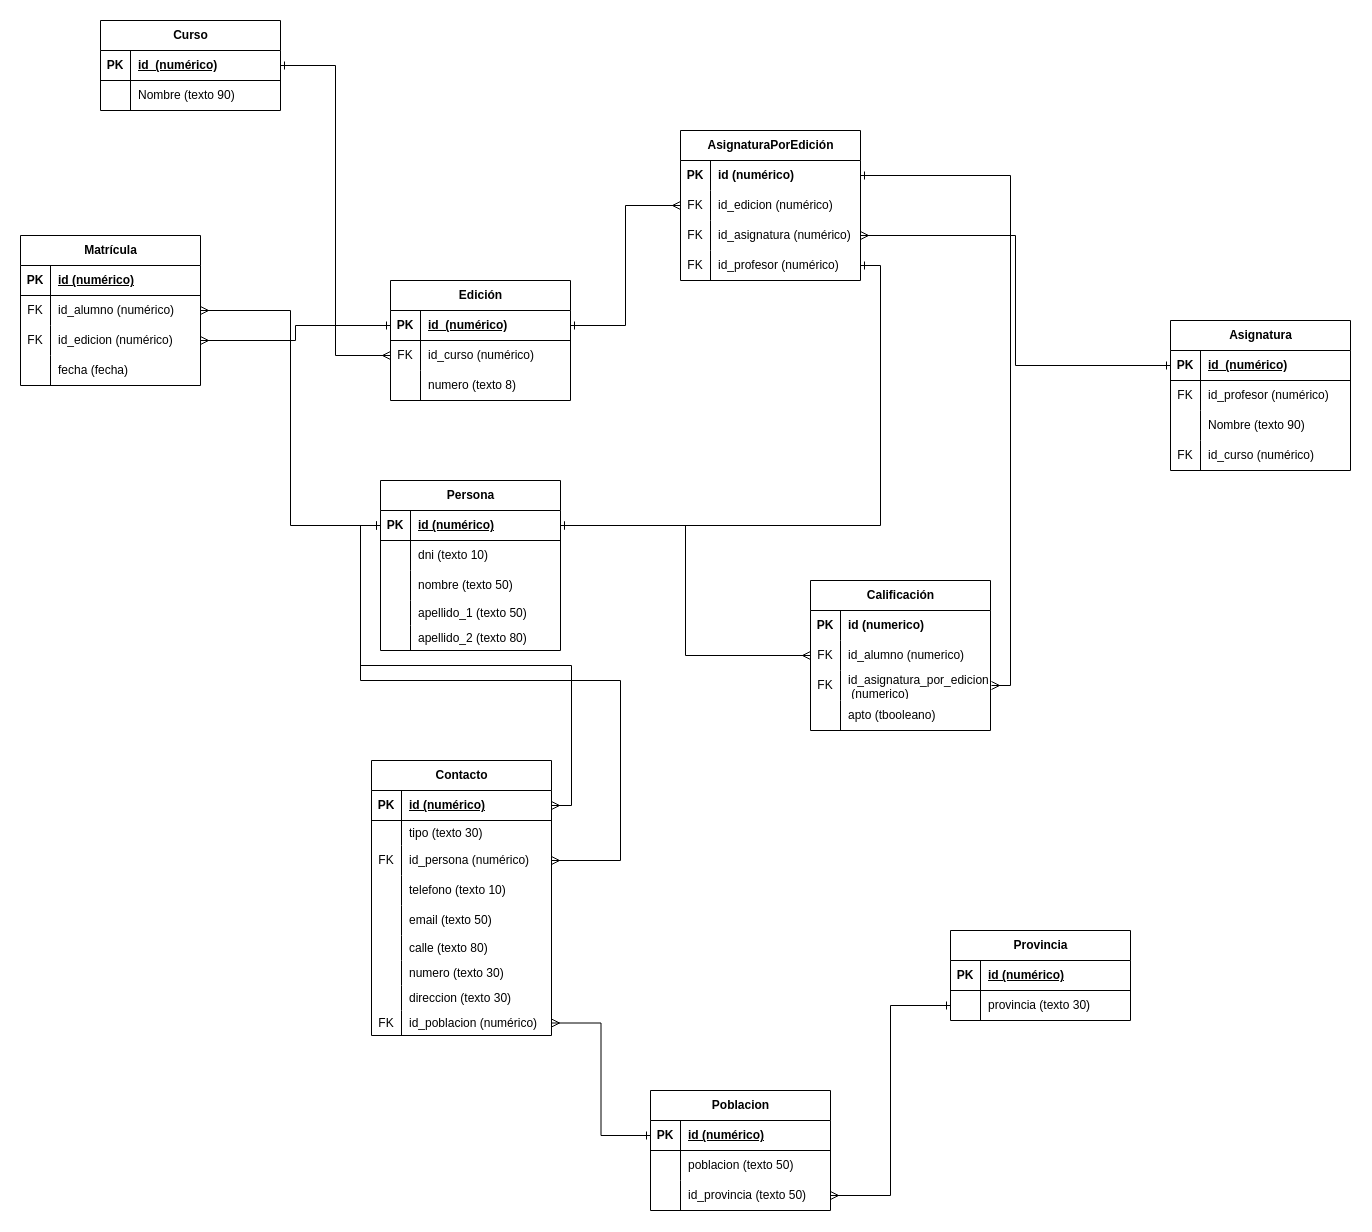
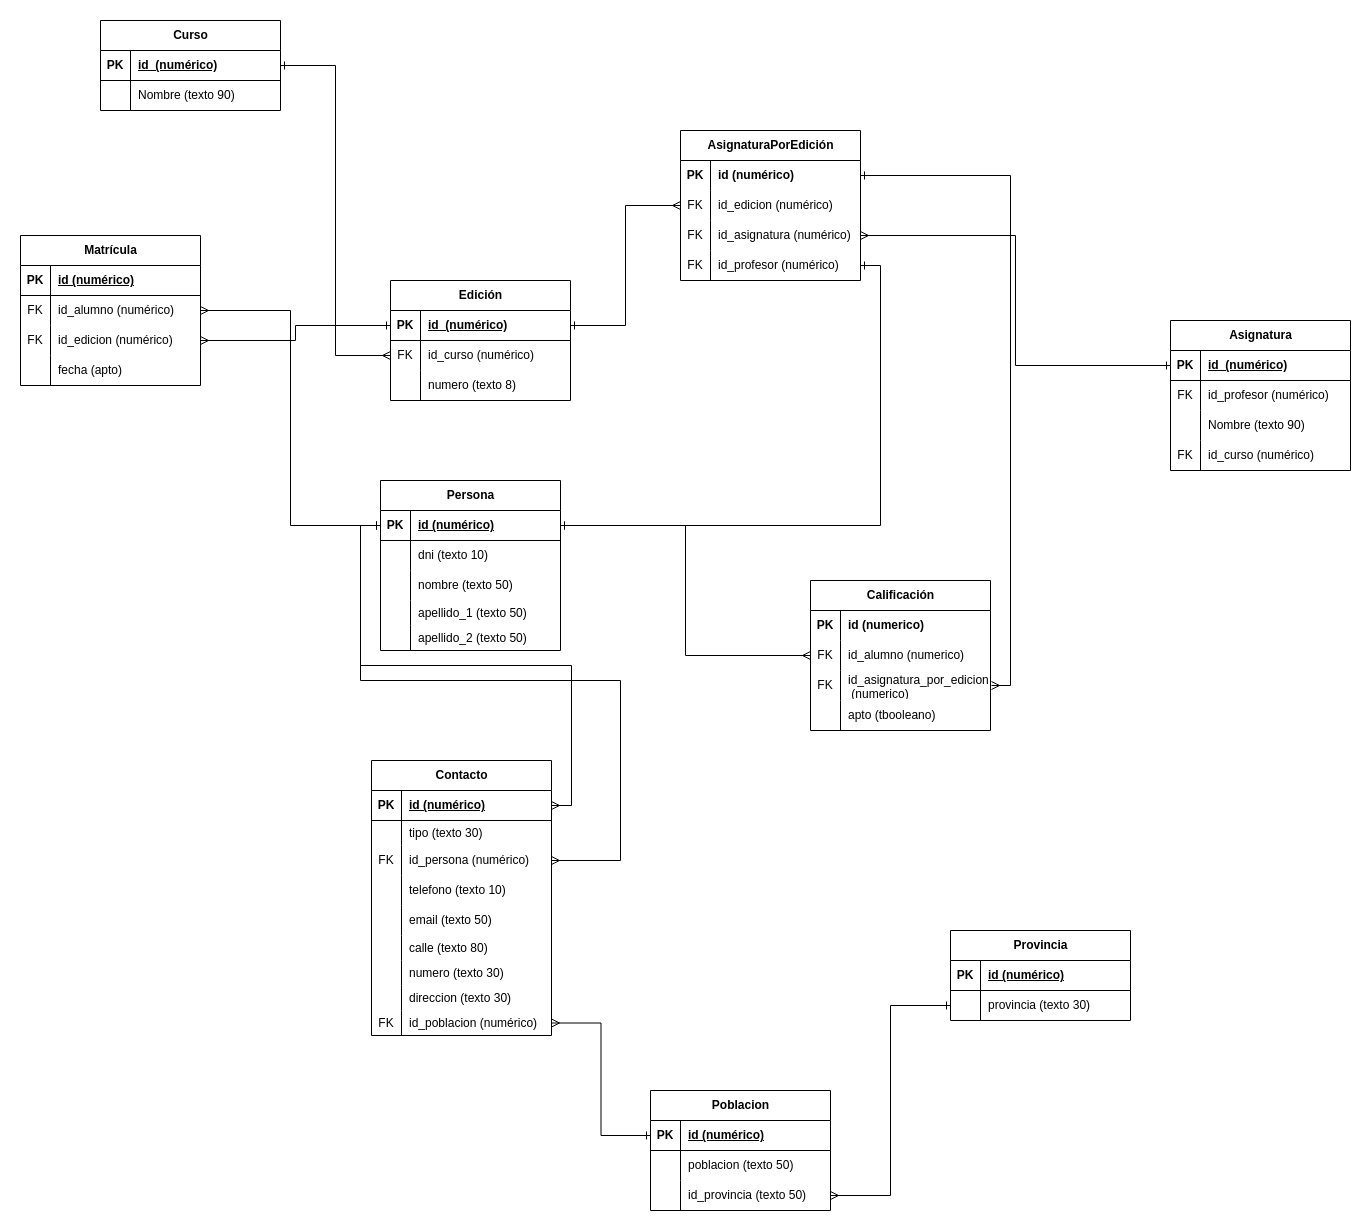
(101, 371) -> (97, 371)
(481, 639) -> (481, 639)
